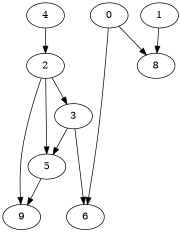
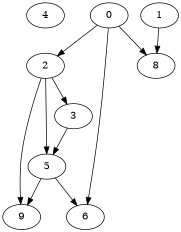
(46, 37) -> (80, 38)
(79, 163) -> (64, 189)
